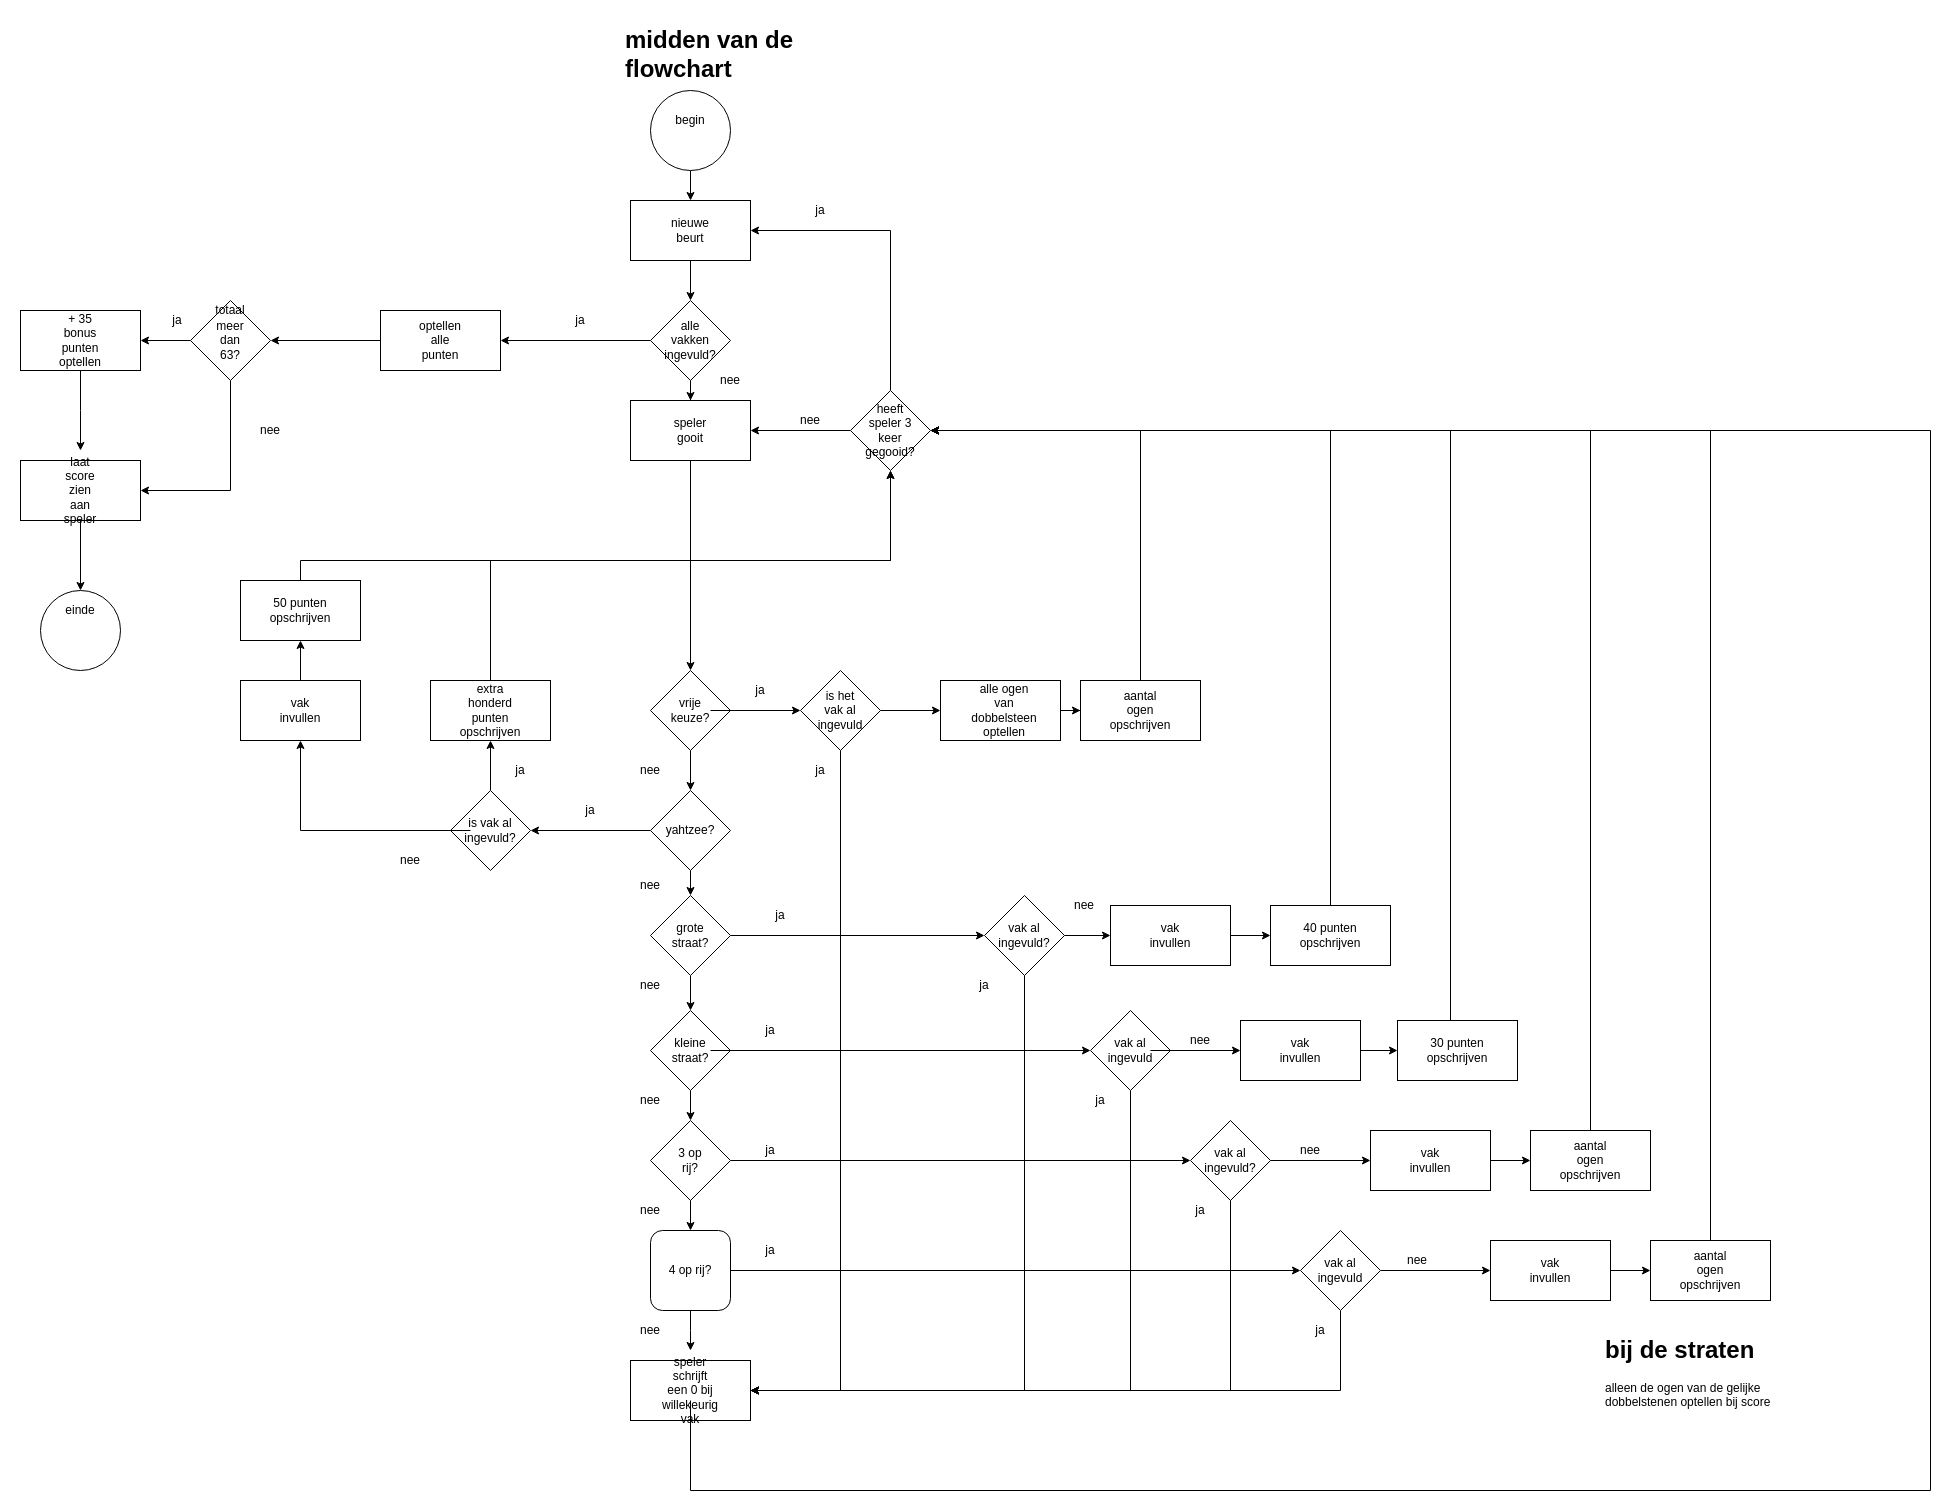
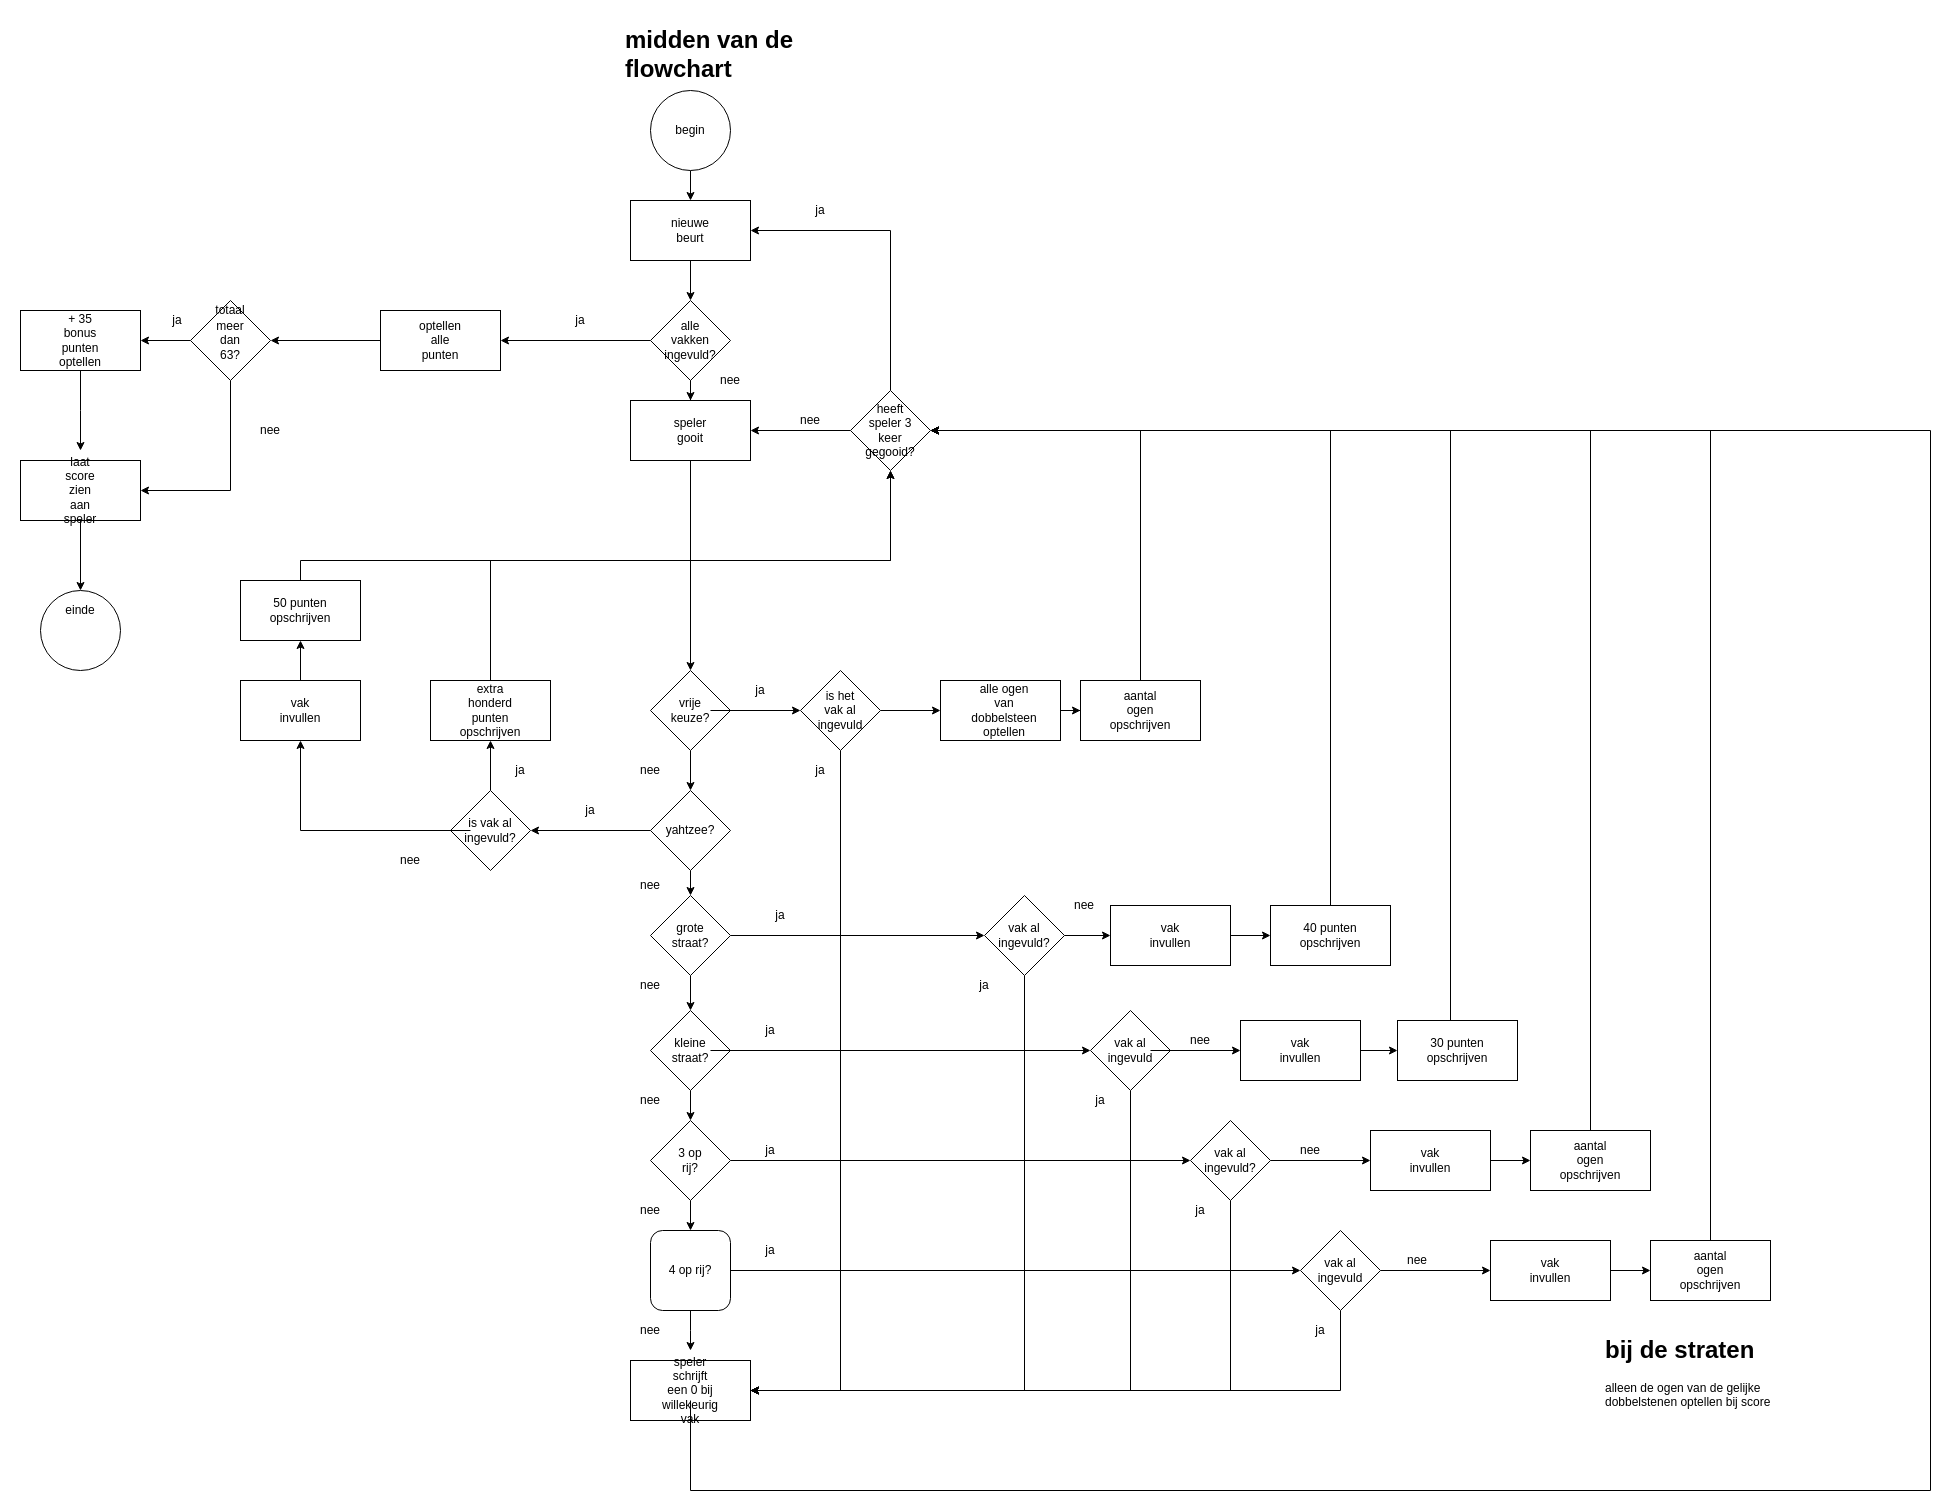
(691, 121) -> (691, 131)
